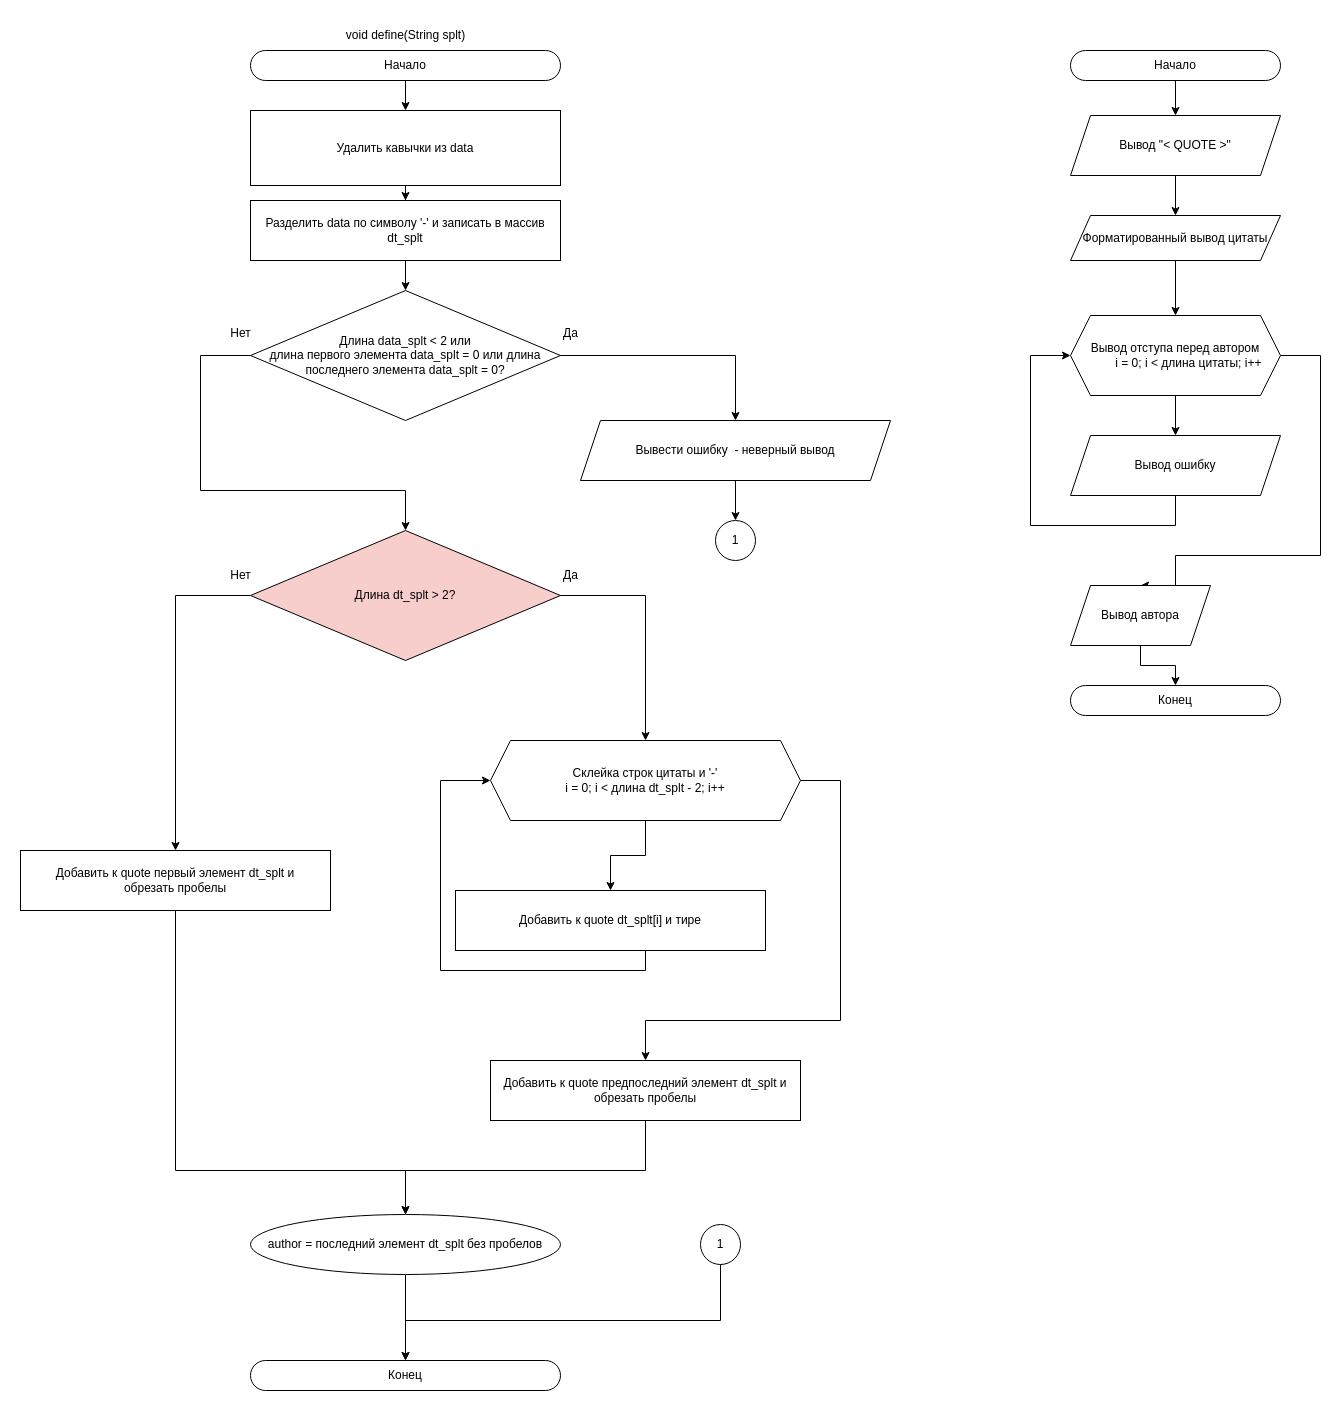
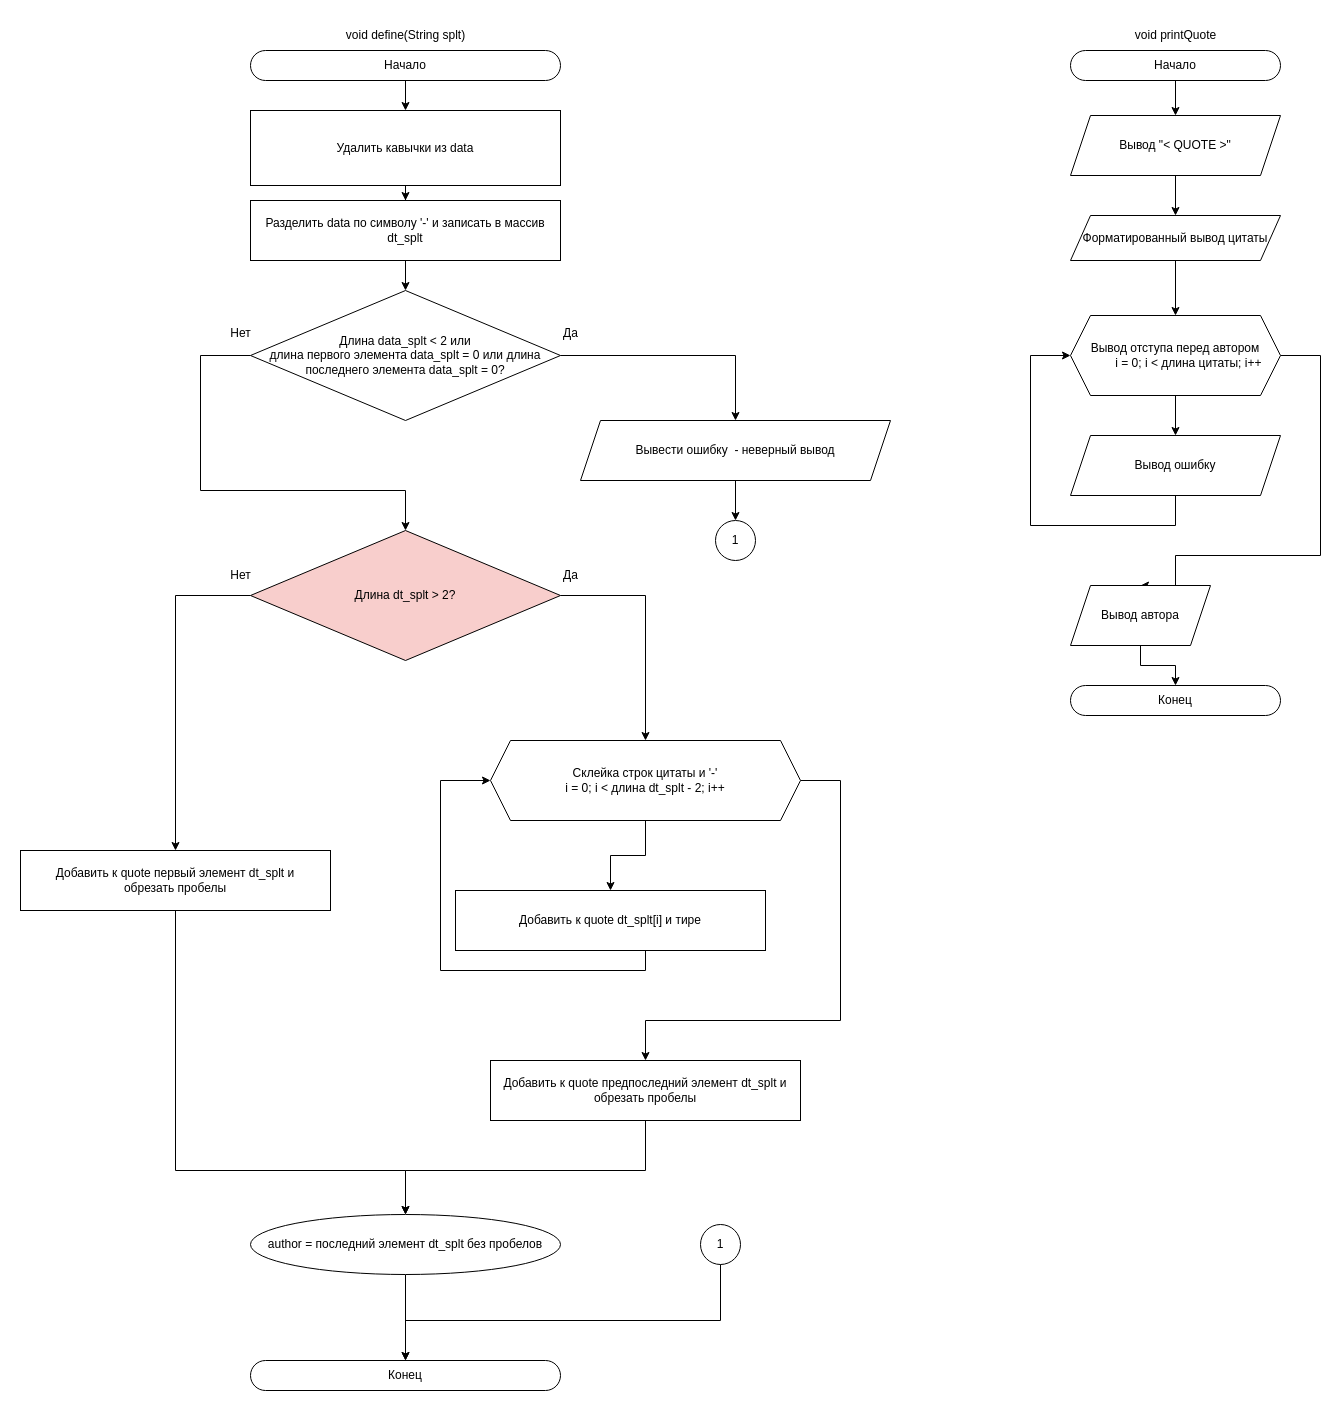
none -> (1176, 36)
